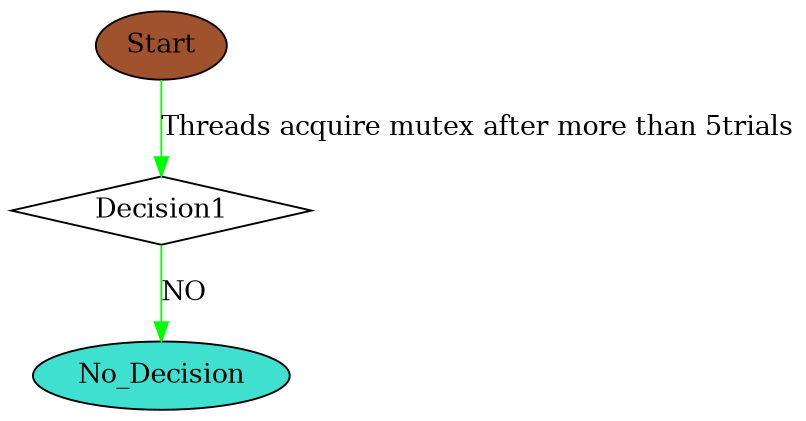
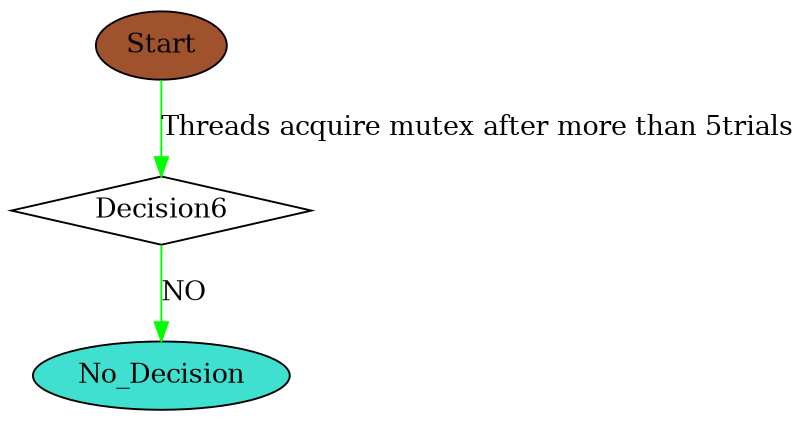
(161, 211) -> (161, 211)
